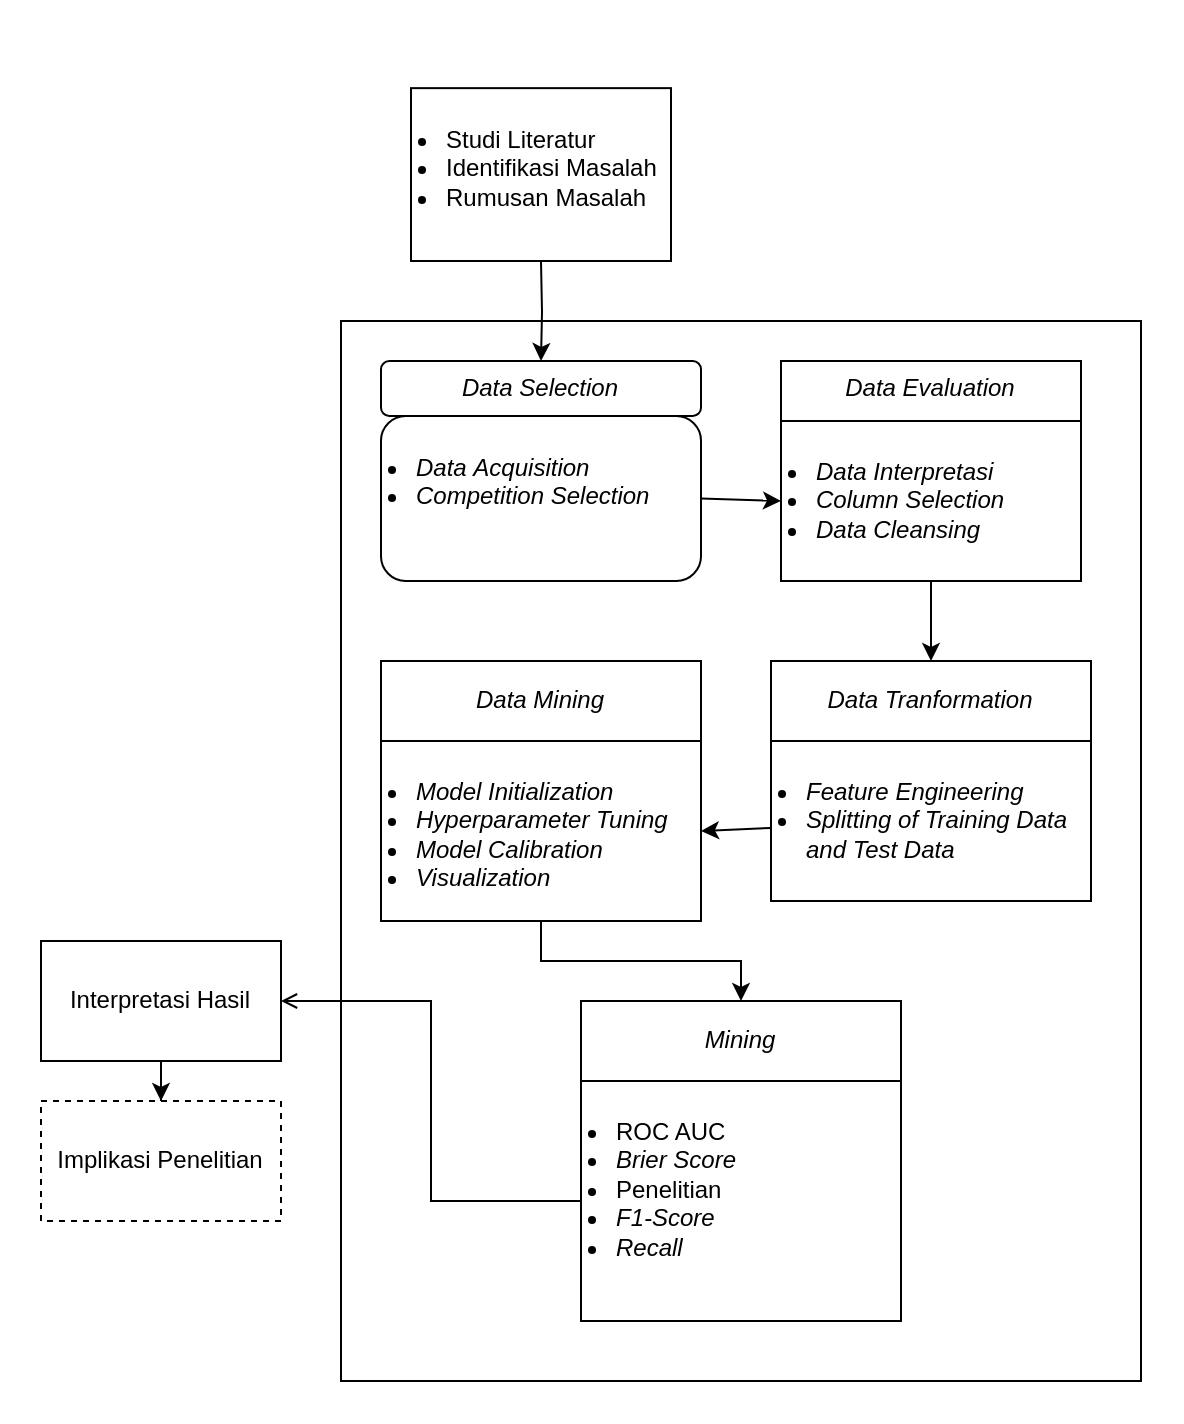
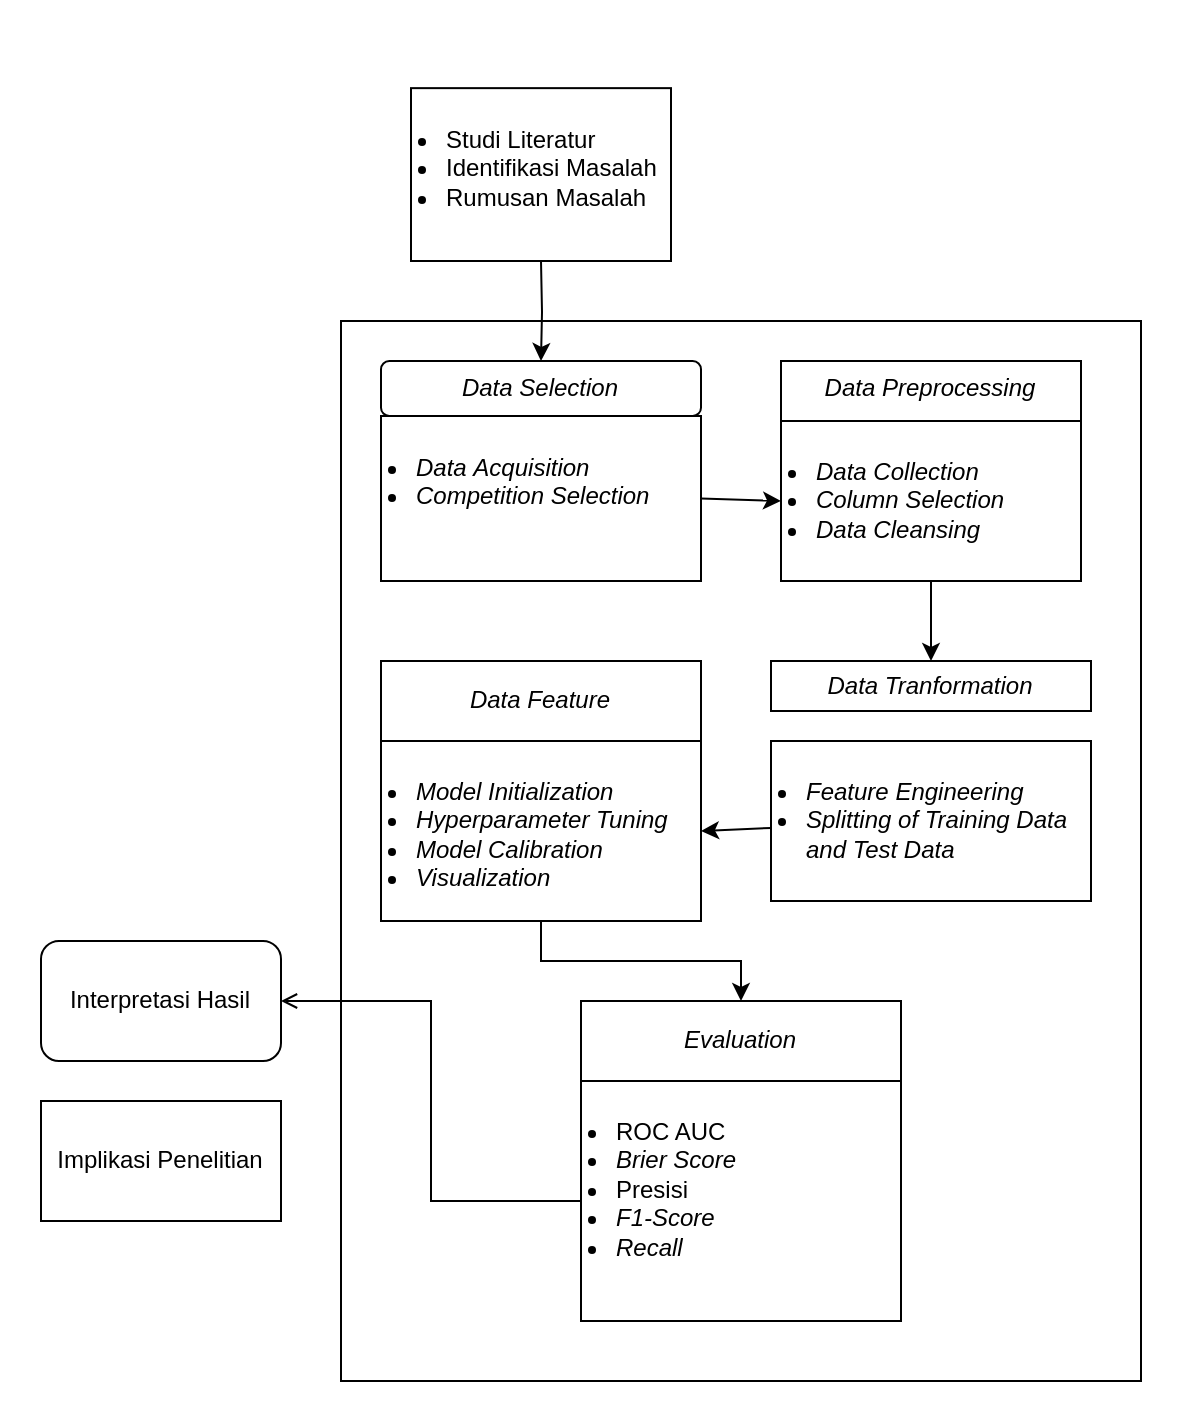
(931, 389) -> (931, 389)
(893, 478) -> (880, 478)
(541, 499) -> (541, 499)
(541, 701) -> (541, 701)
(931, 701) -> (931, 686)
(161, 1001) -> (161, 1001)
(741, 1041) -> (741, 1041)
(161, 1088) -> none
(161, 1161) -> (161, 1161)
(653, 1167) -> (653, 1167)
